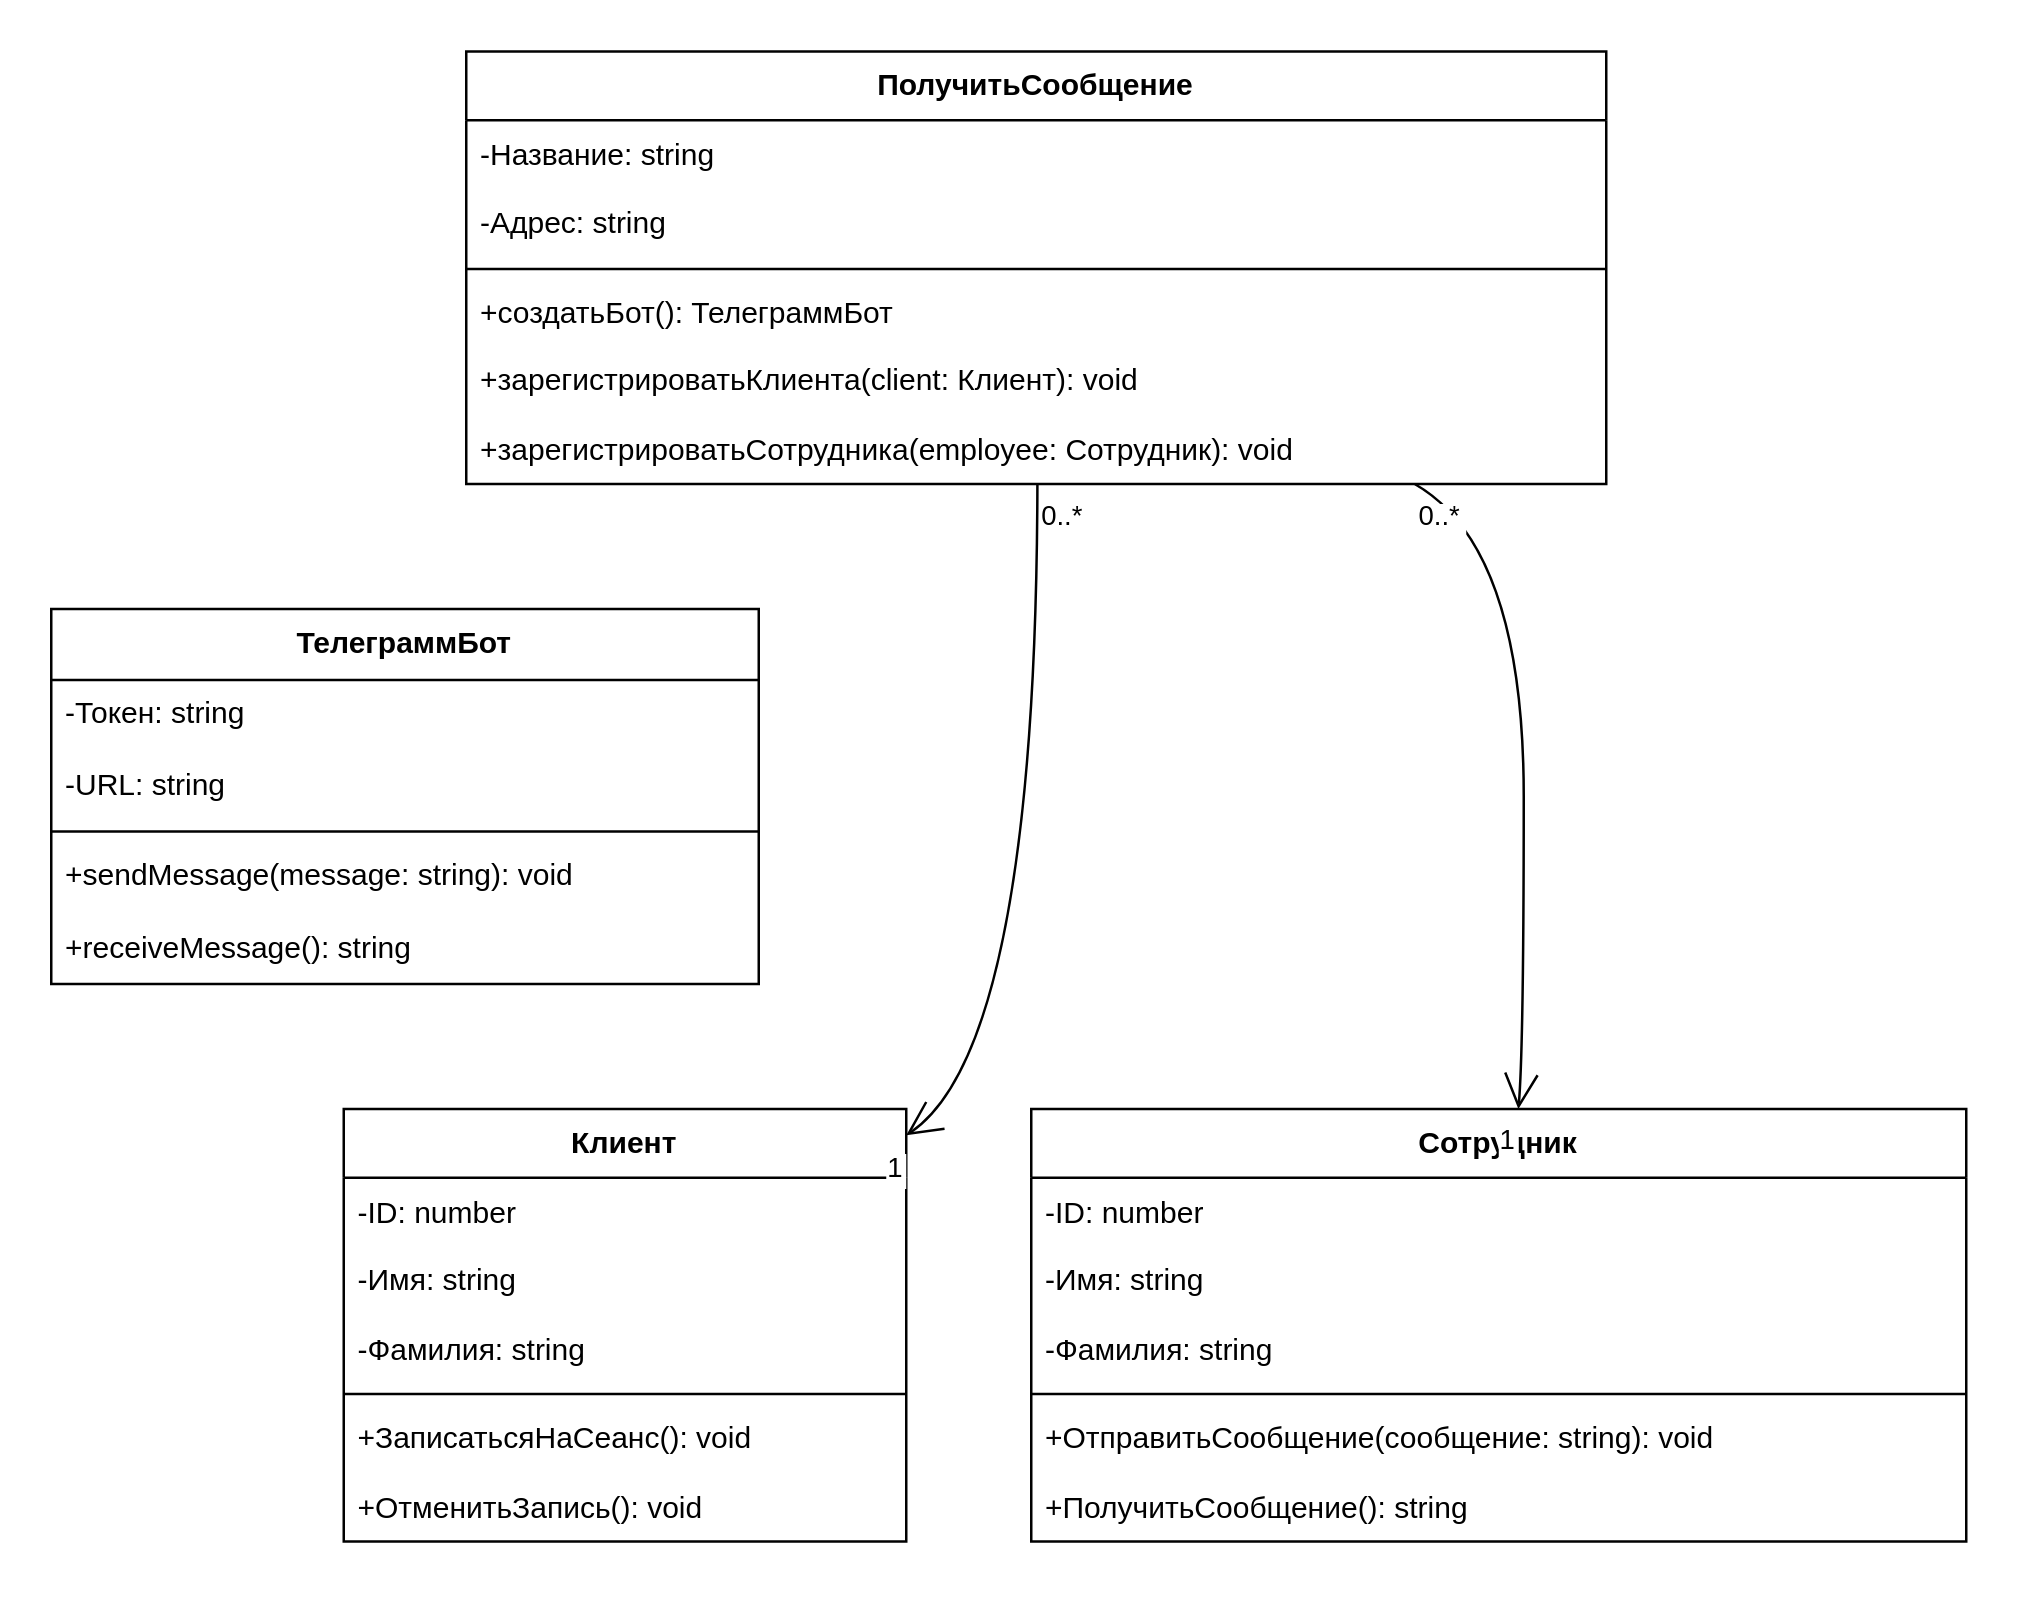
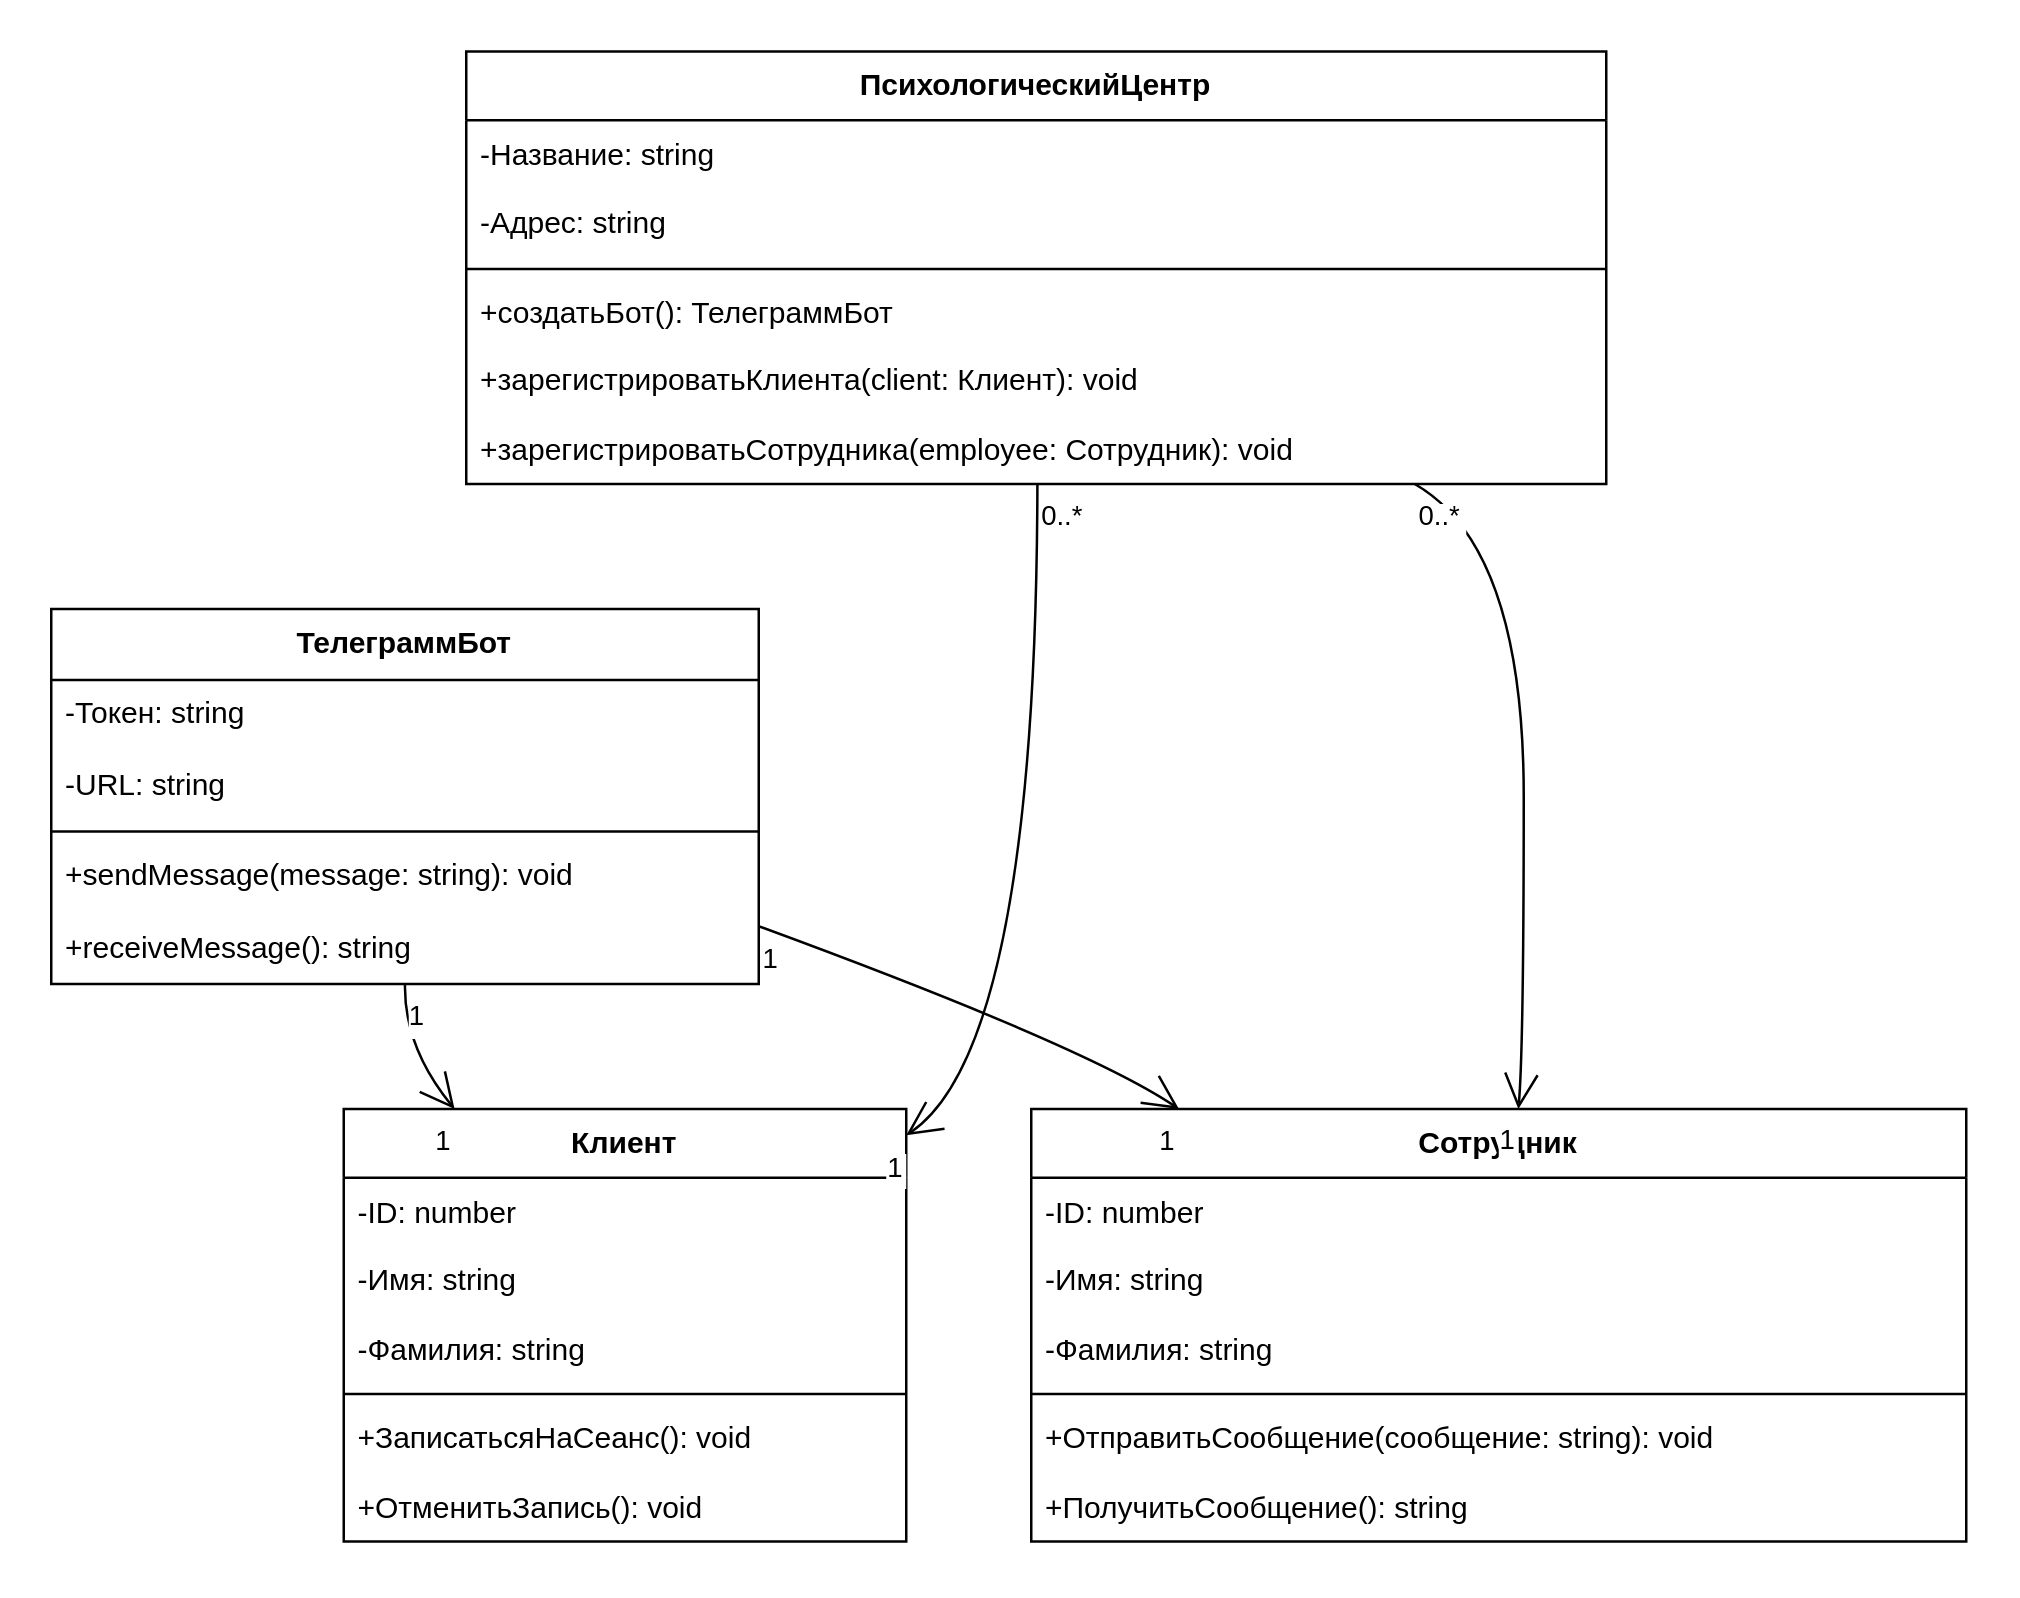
(1035, 85) -> (1035, 85)
none -> (870, 968)
none -> (429, 1072)
